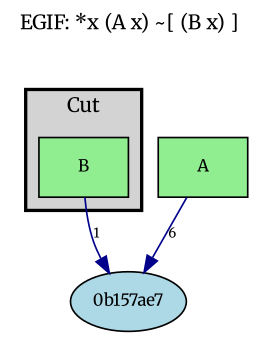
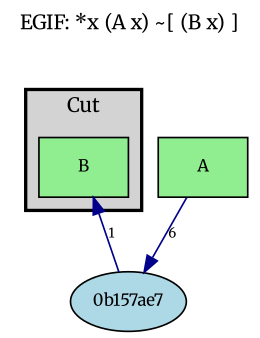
(90, 229) -> (109, 243)
